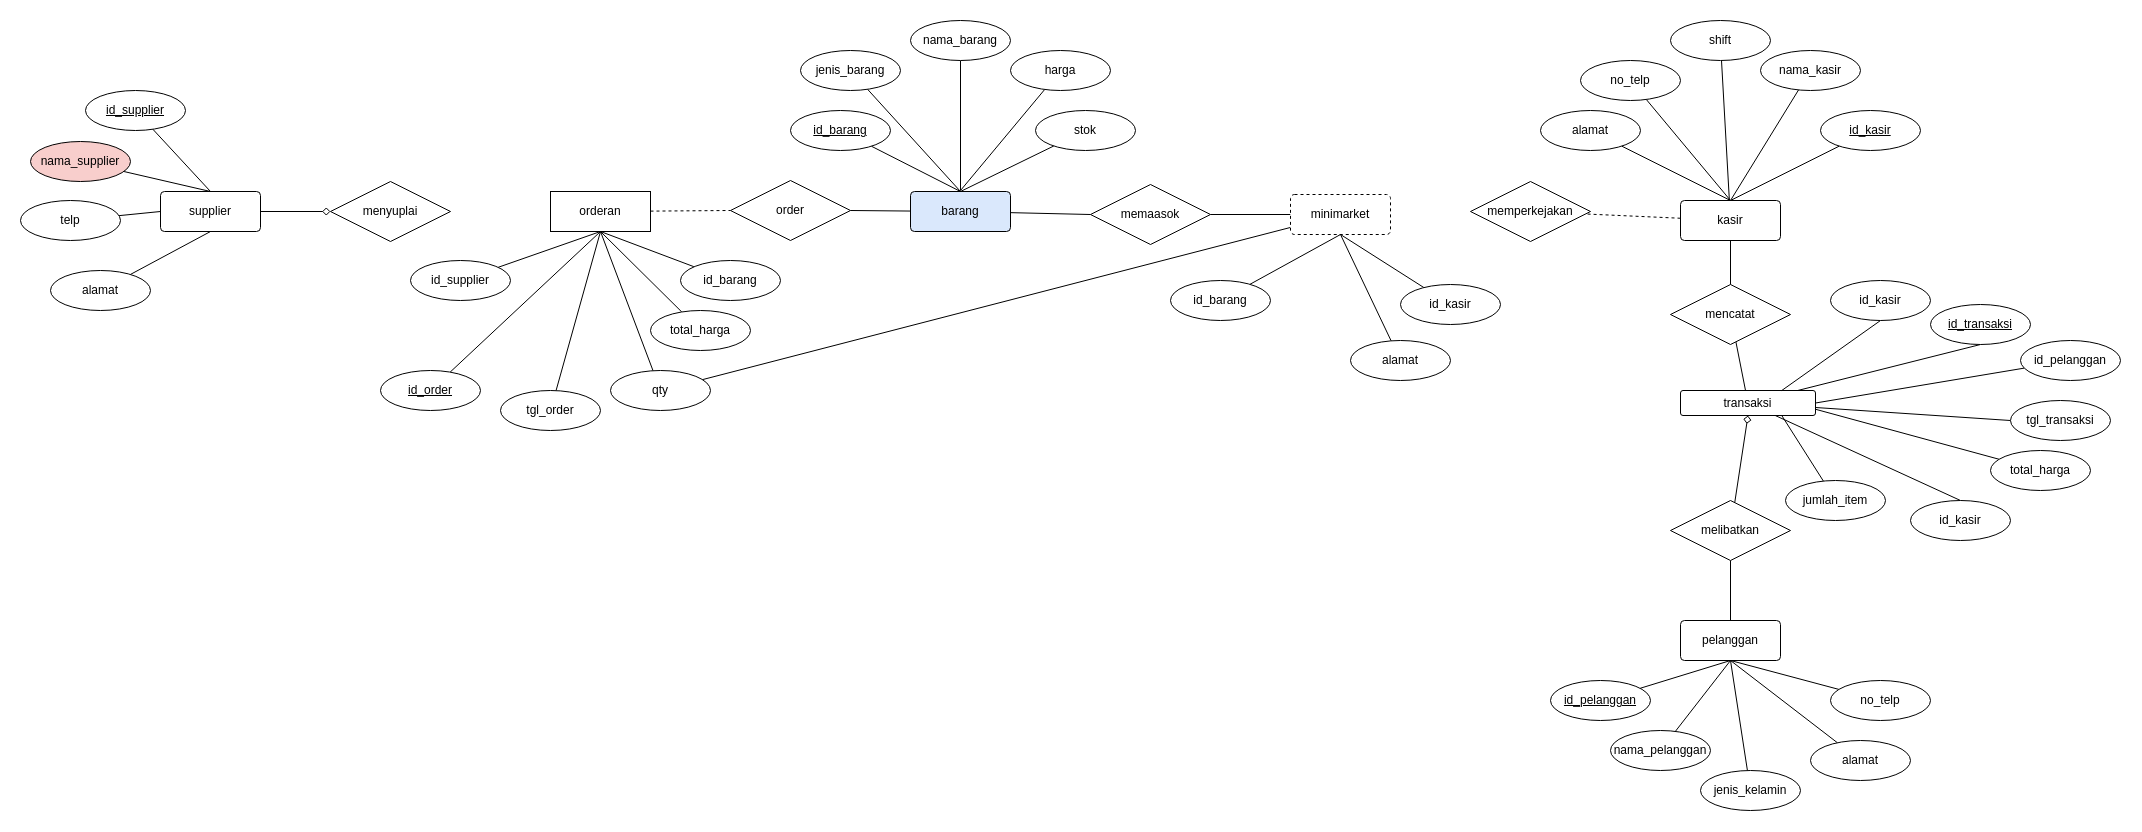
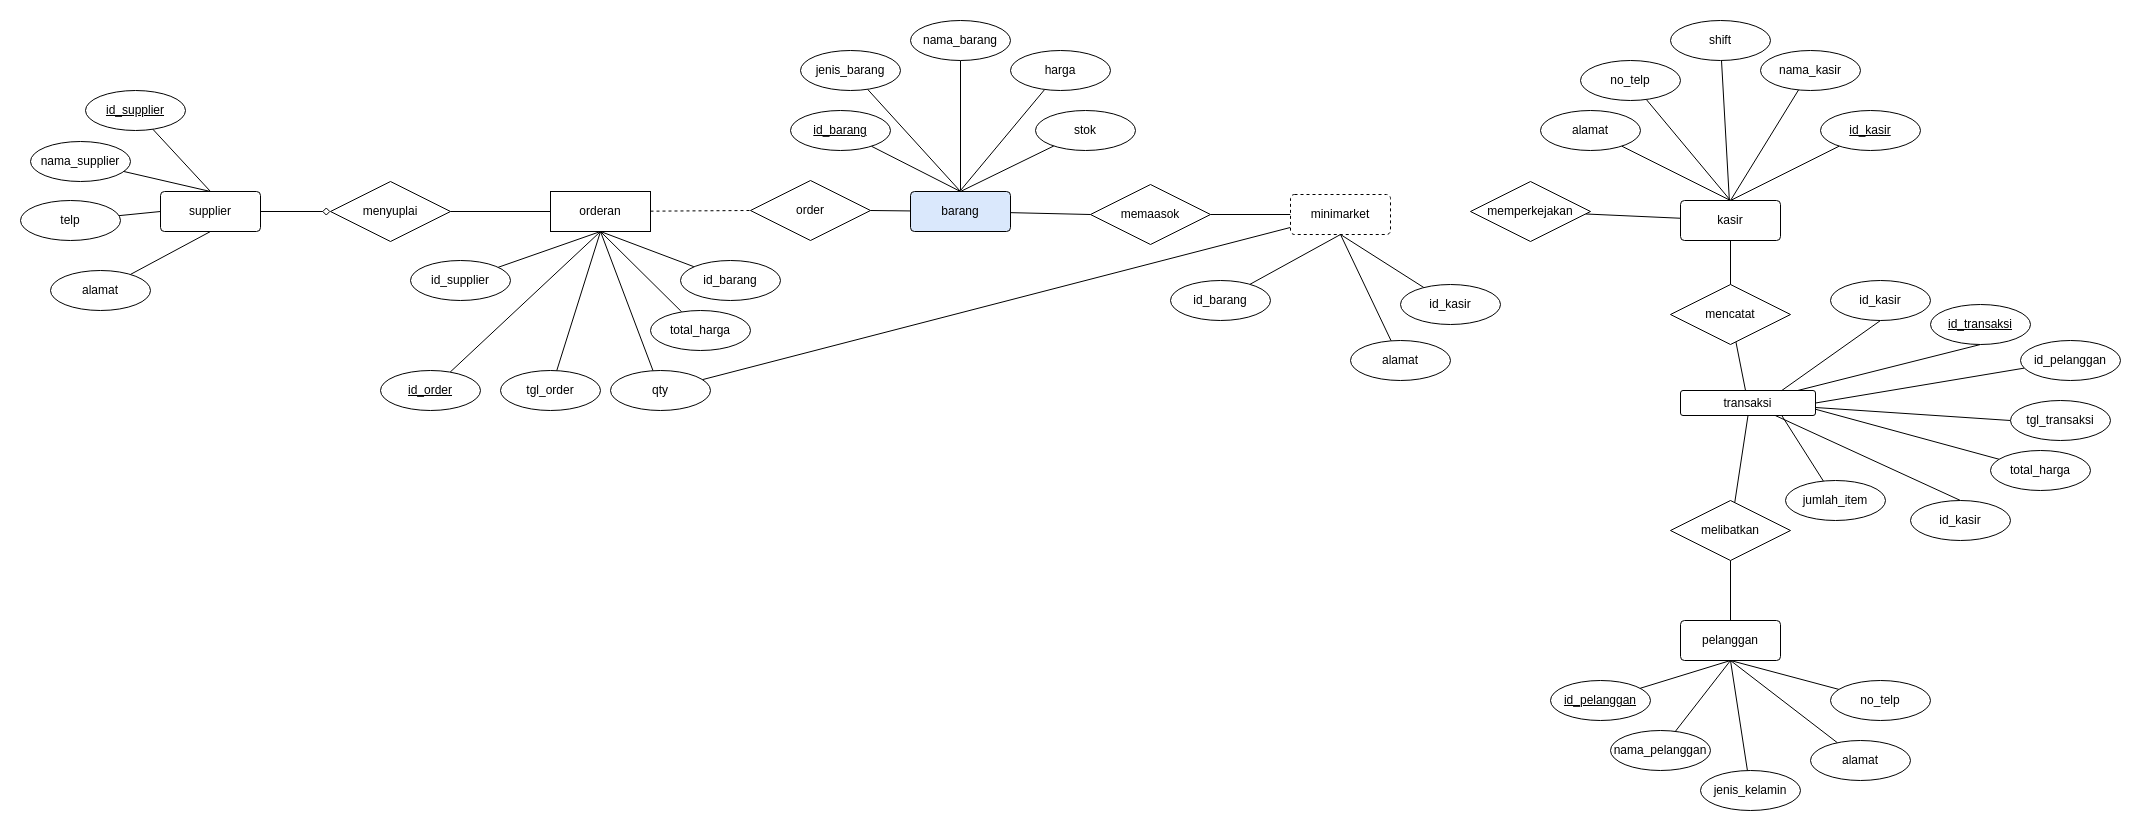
(81, 162) -> (81, 162)
(791, 211) -> (811, 211)
none -> (501, 212)
(1632, 216) -> (1632, 216)
(551, 411) -> (551, 391)
(1747, 424) -> (1747, 419)
